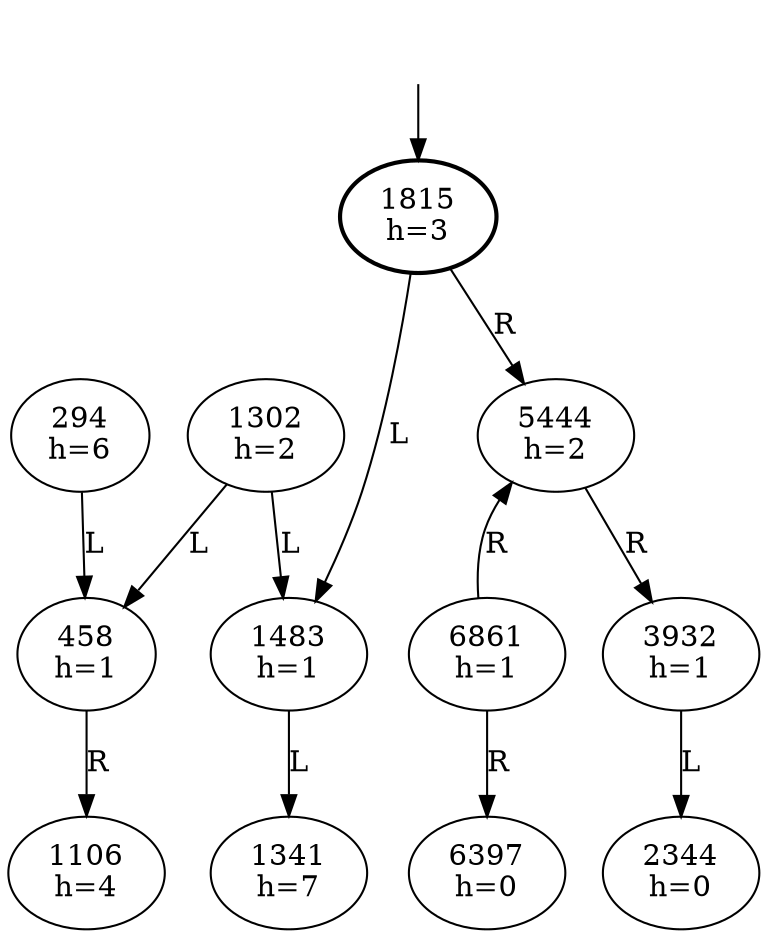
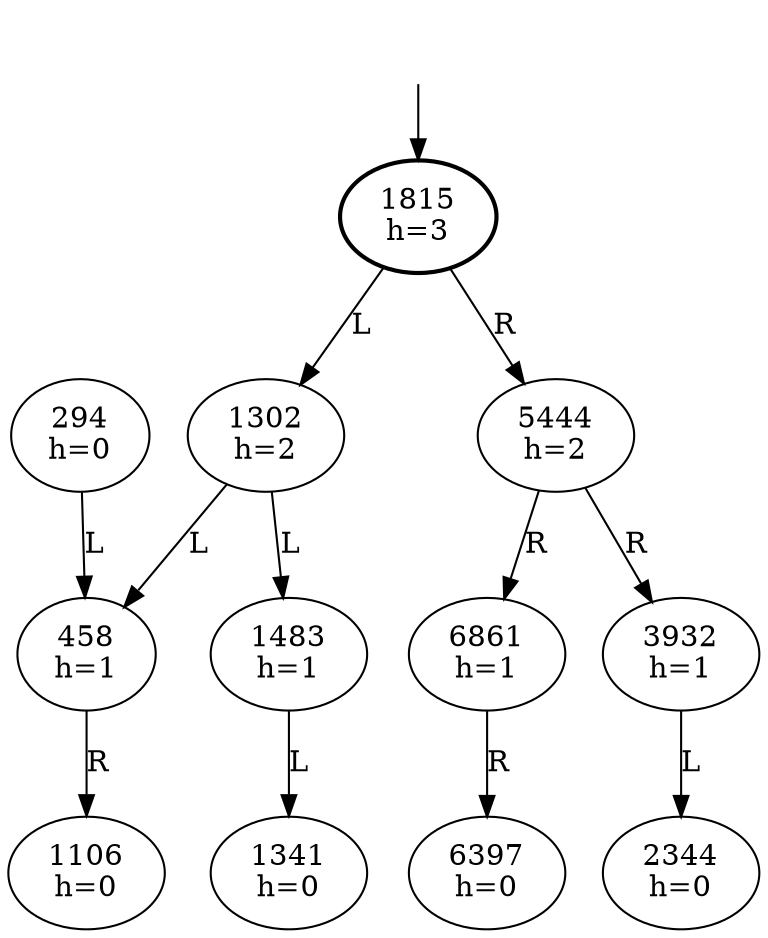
(379, 431) -> (348, 318)
(80, 435) -> (80, 435)
(480, 547) -> (525, 535)
(87, 873) -> (87, 873)
(289, 873) -> (289, 873)
